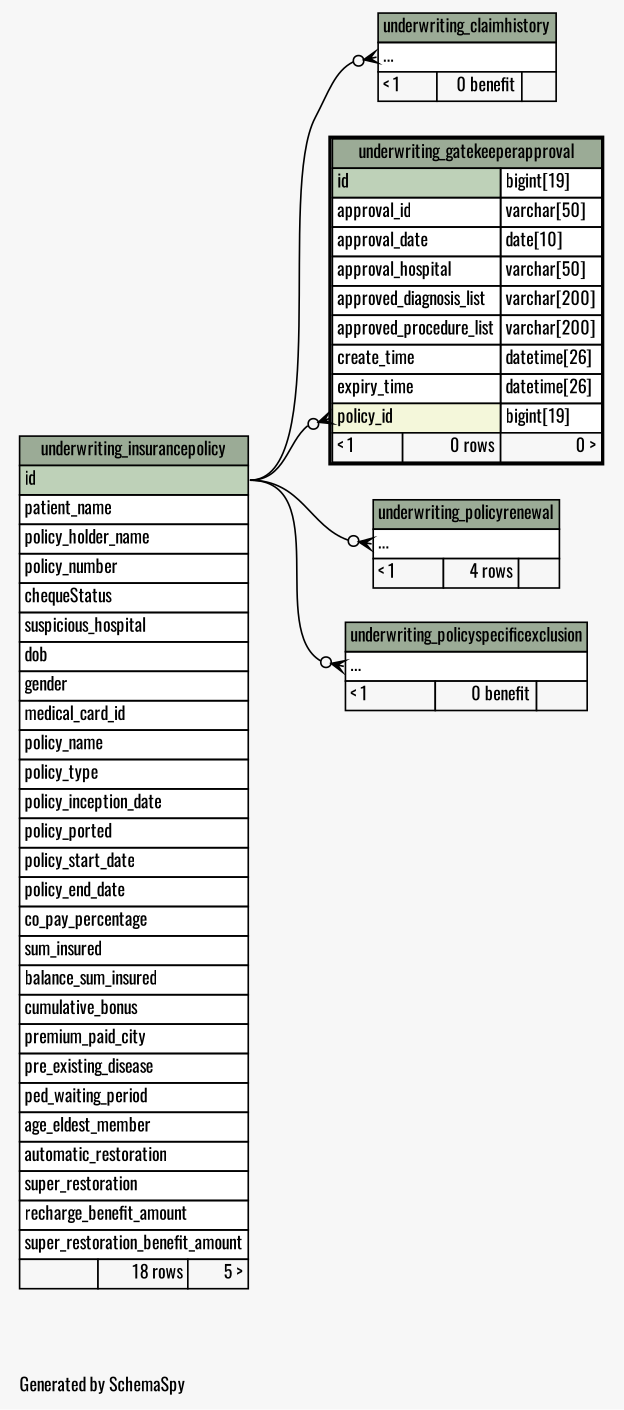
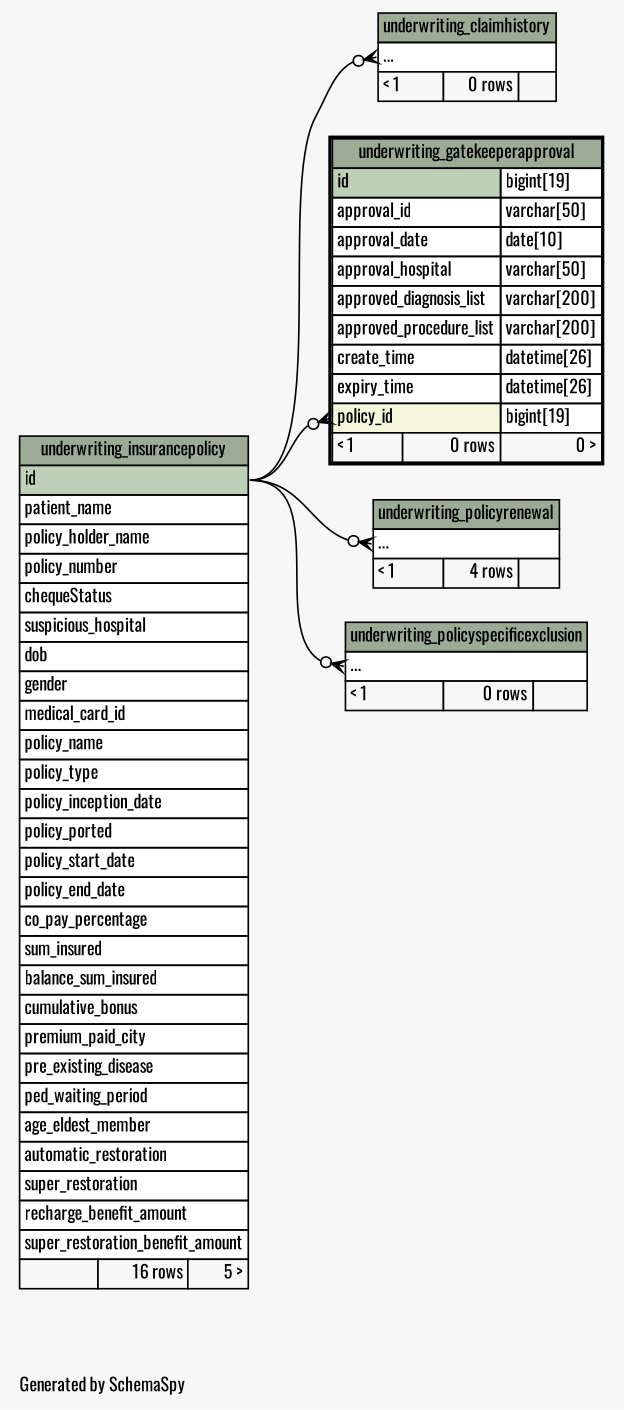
(487, 86) -> (491, 86)
(501, 695) -> (506, 695)
(158, 1273) -> (158, 1273)
